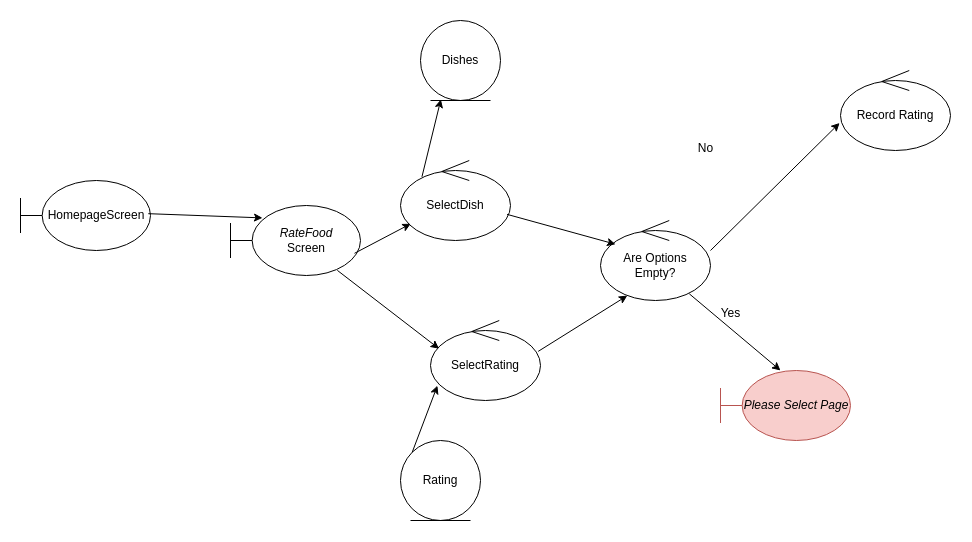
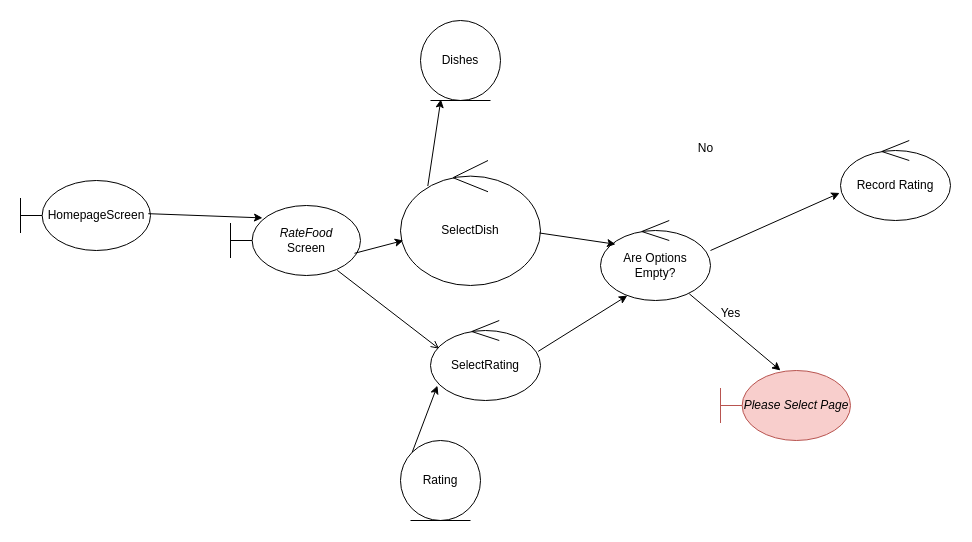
(896, 111) -> (896, 181)
(456, 201) -> (471, 223)
(432, 344) -> (434, 345)
